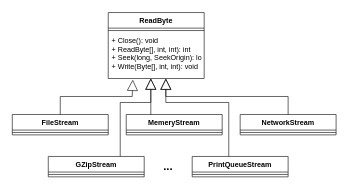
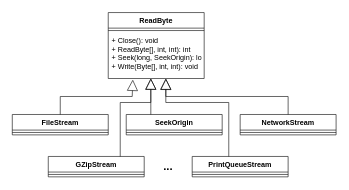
(174, 122) -> (174, 122)
